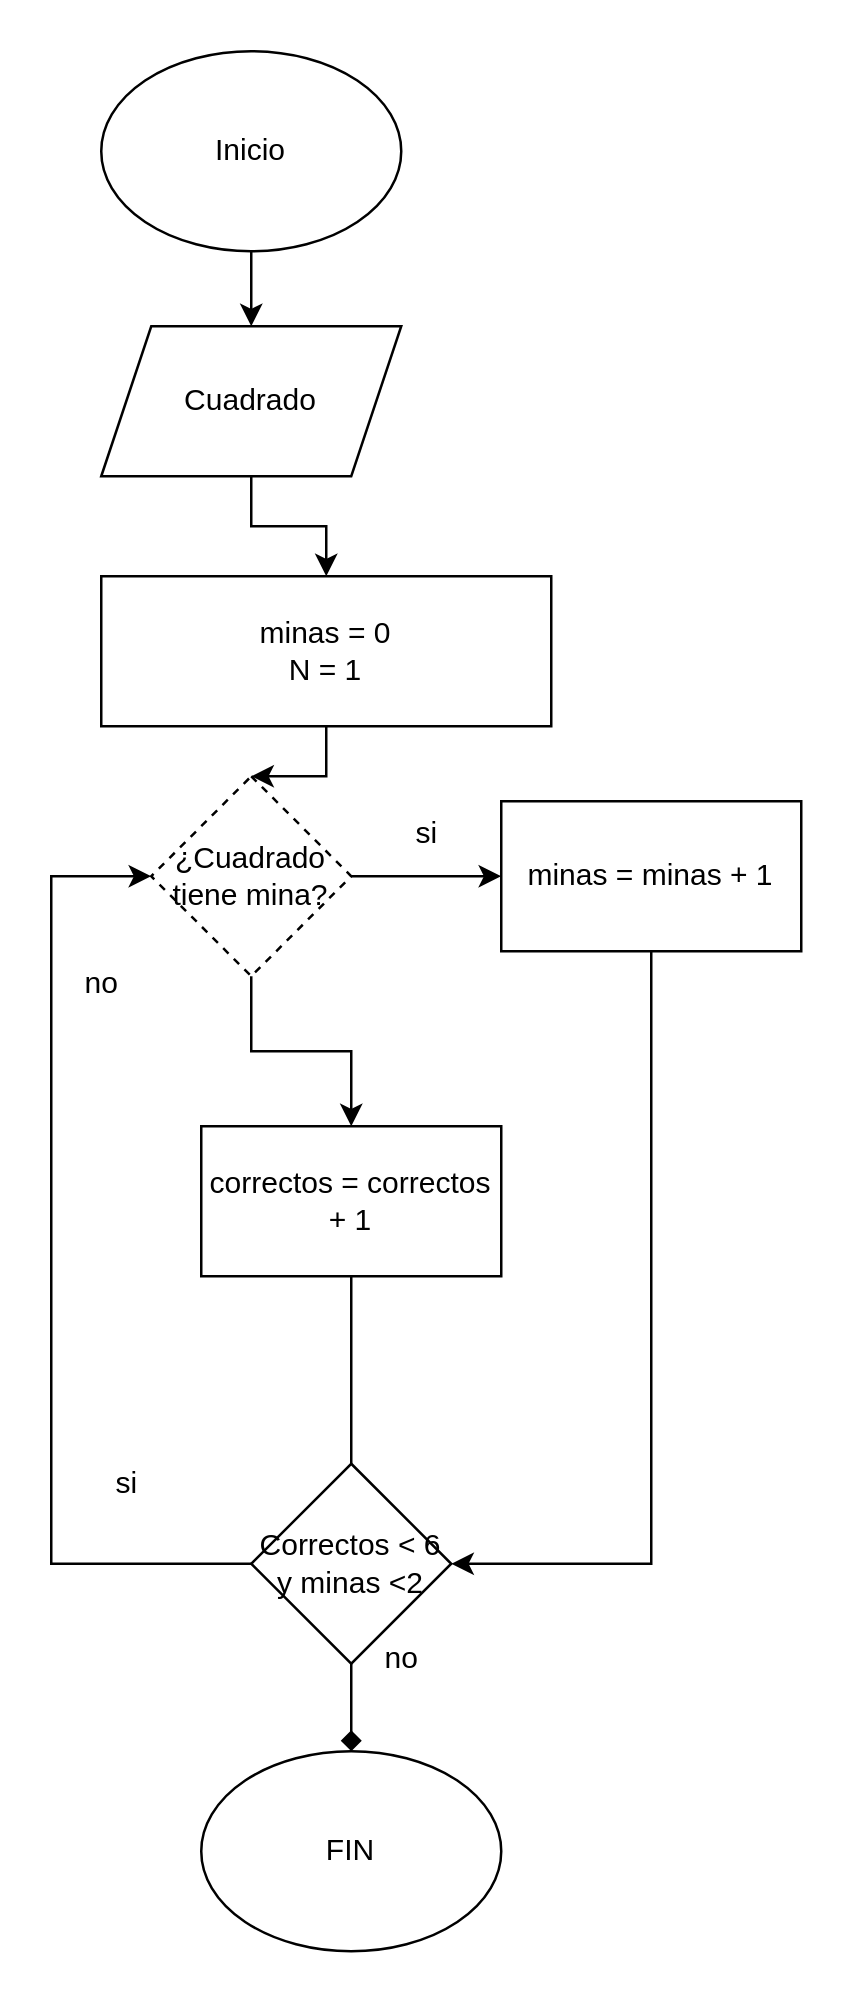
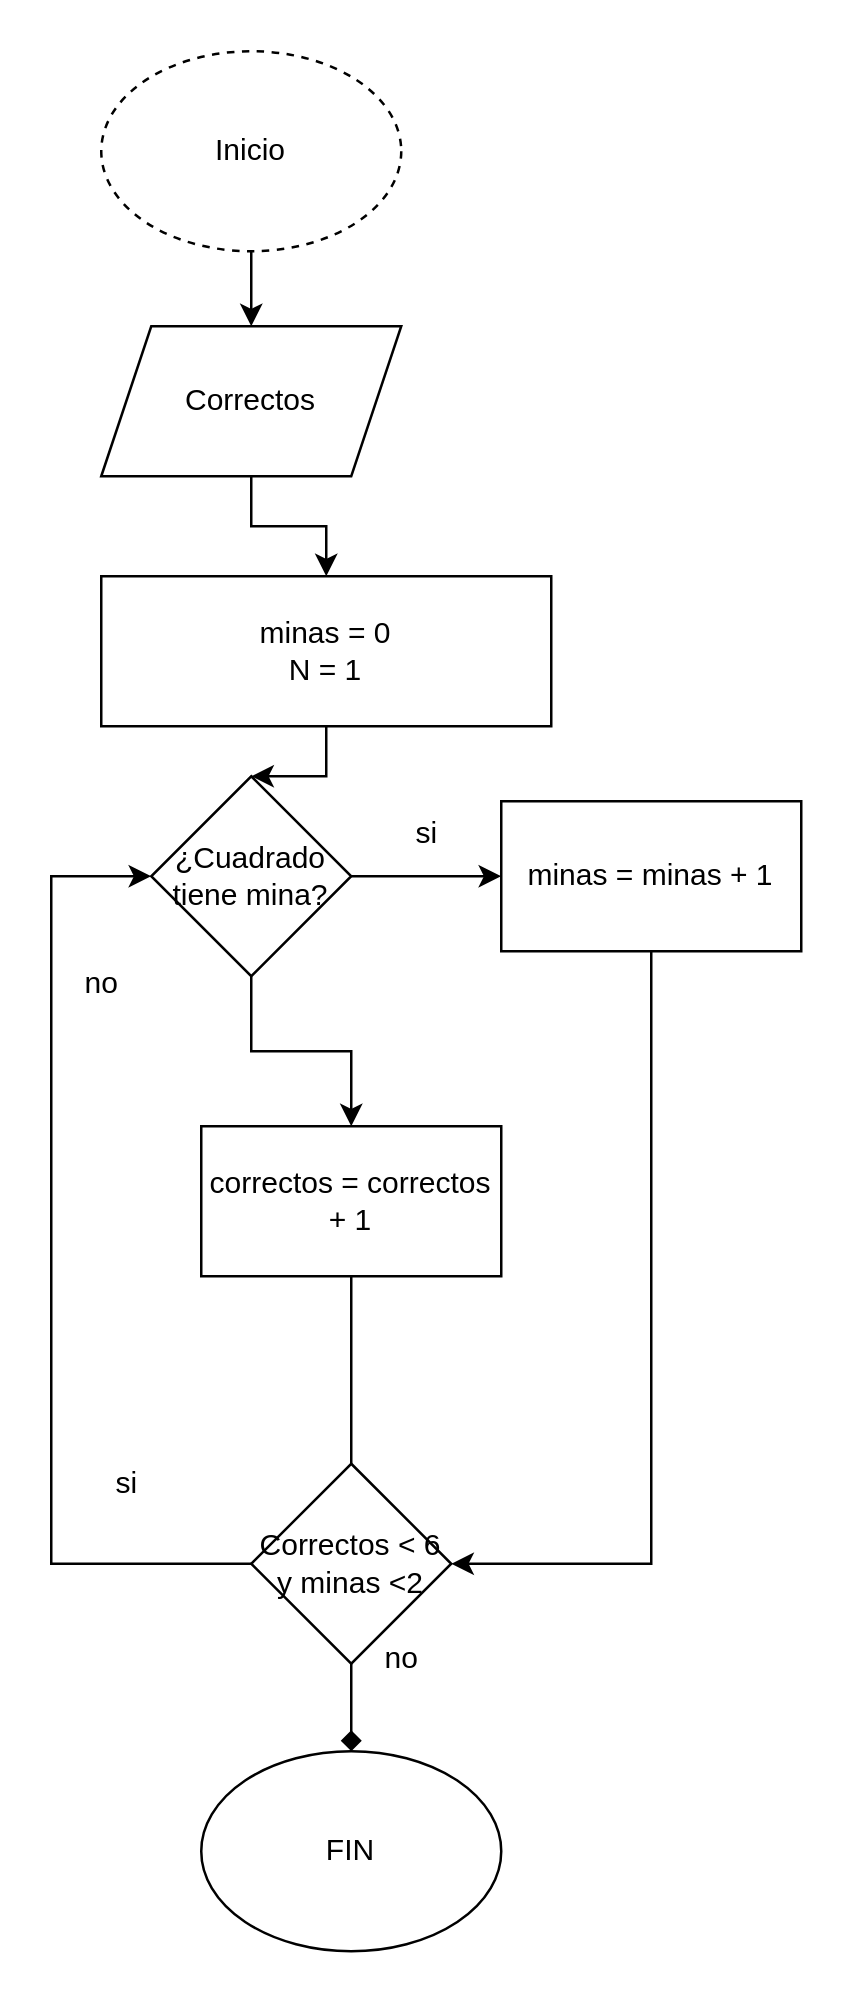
(251, 151) -> (251, 151)
(251, 401) -> (251, 401)
(251, 876) -> (251, 876)
